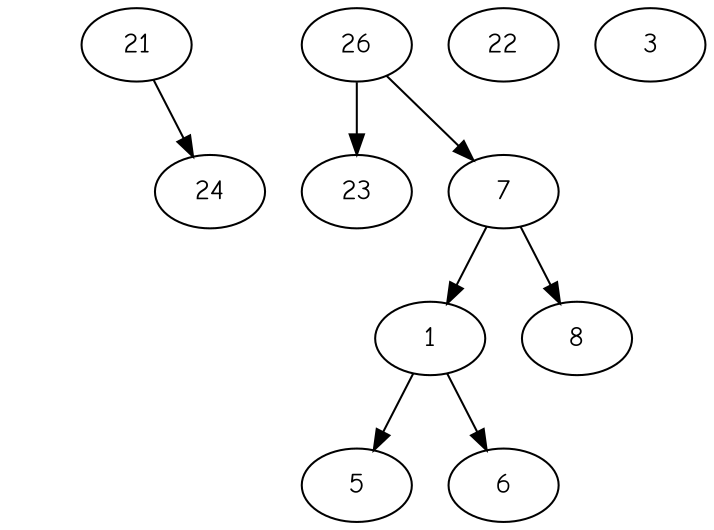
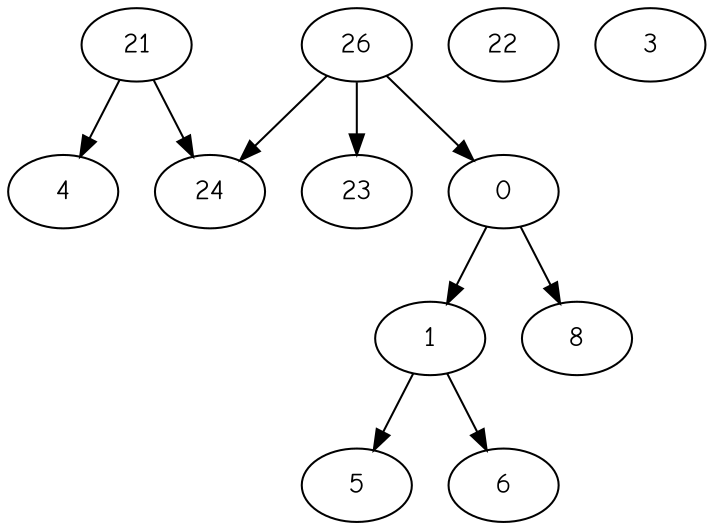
none -> (291, 111)
none -> (63, 192)
(504, 192) -> (504, 192)
